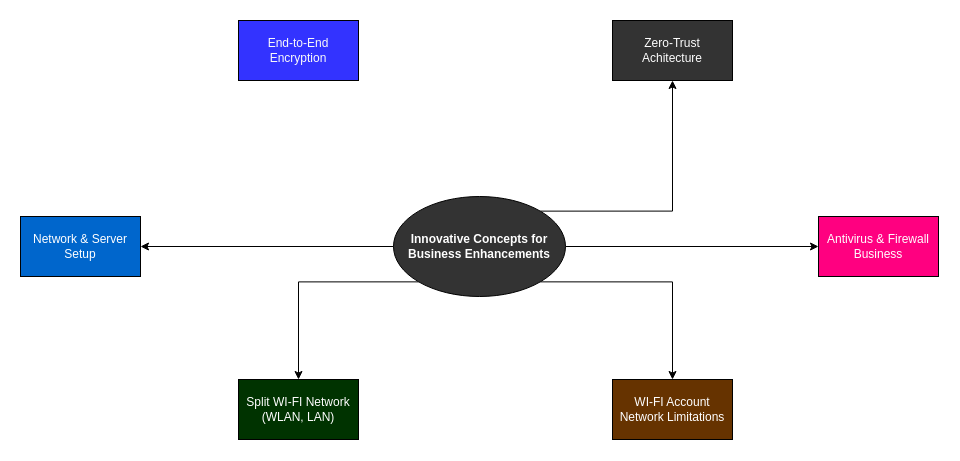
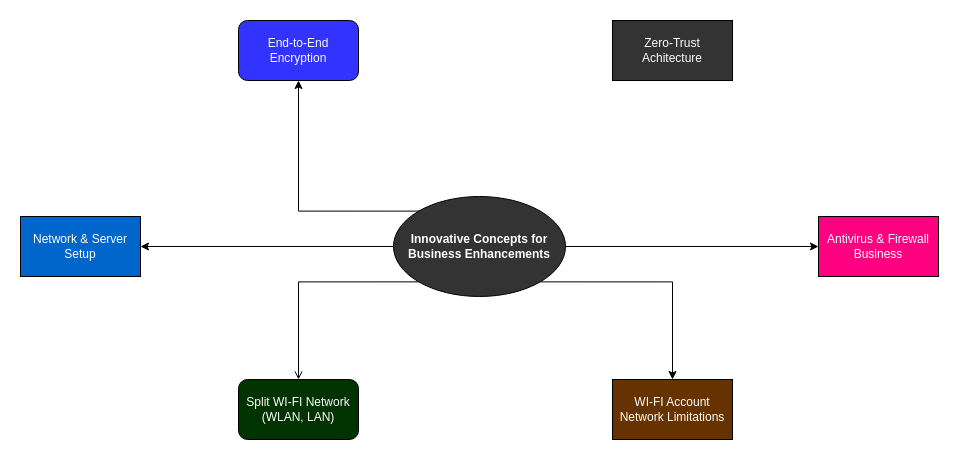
(299, 51) -> (299, 51)
(668, 211) -> (299, 209)
(299, 371) -> (299, 373)
(299, 410) -> (299, 410)
